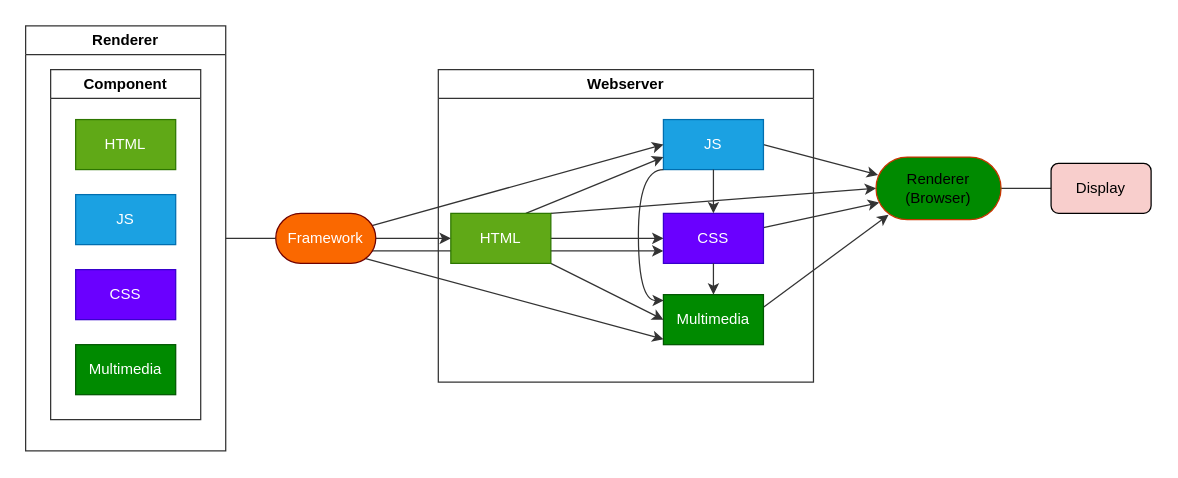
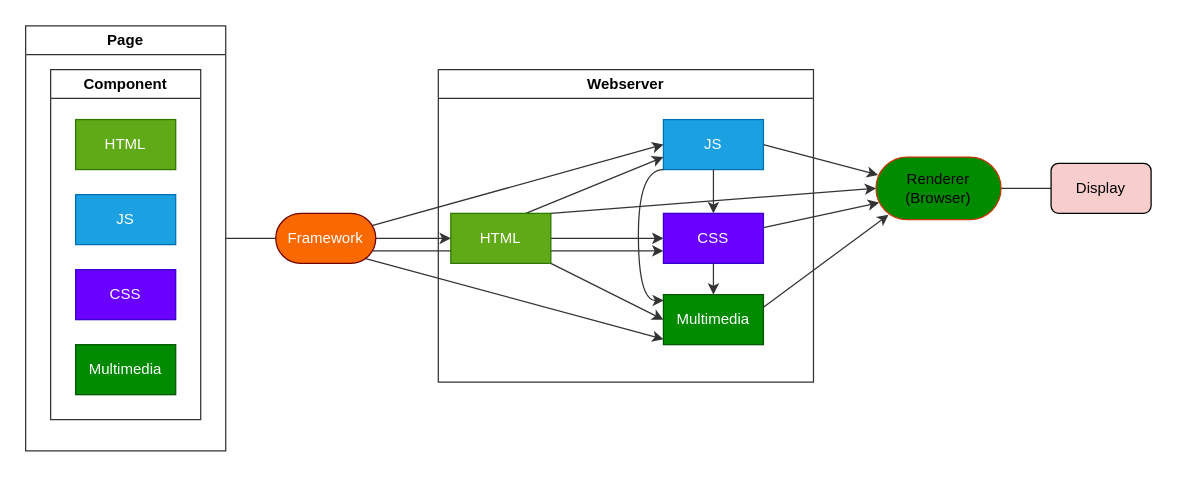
(126, 41) -> (126, 41)
